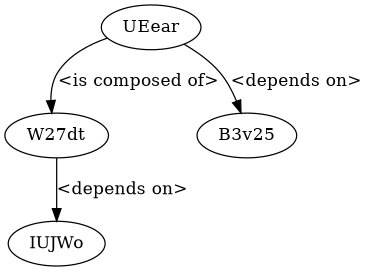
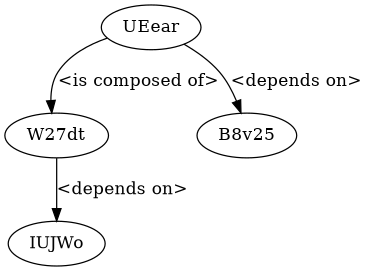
(247, 135) -> (247, 135)
